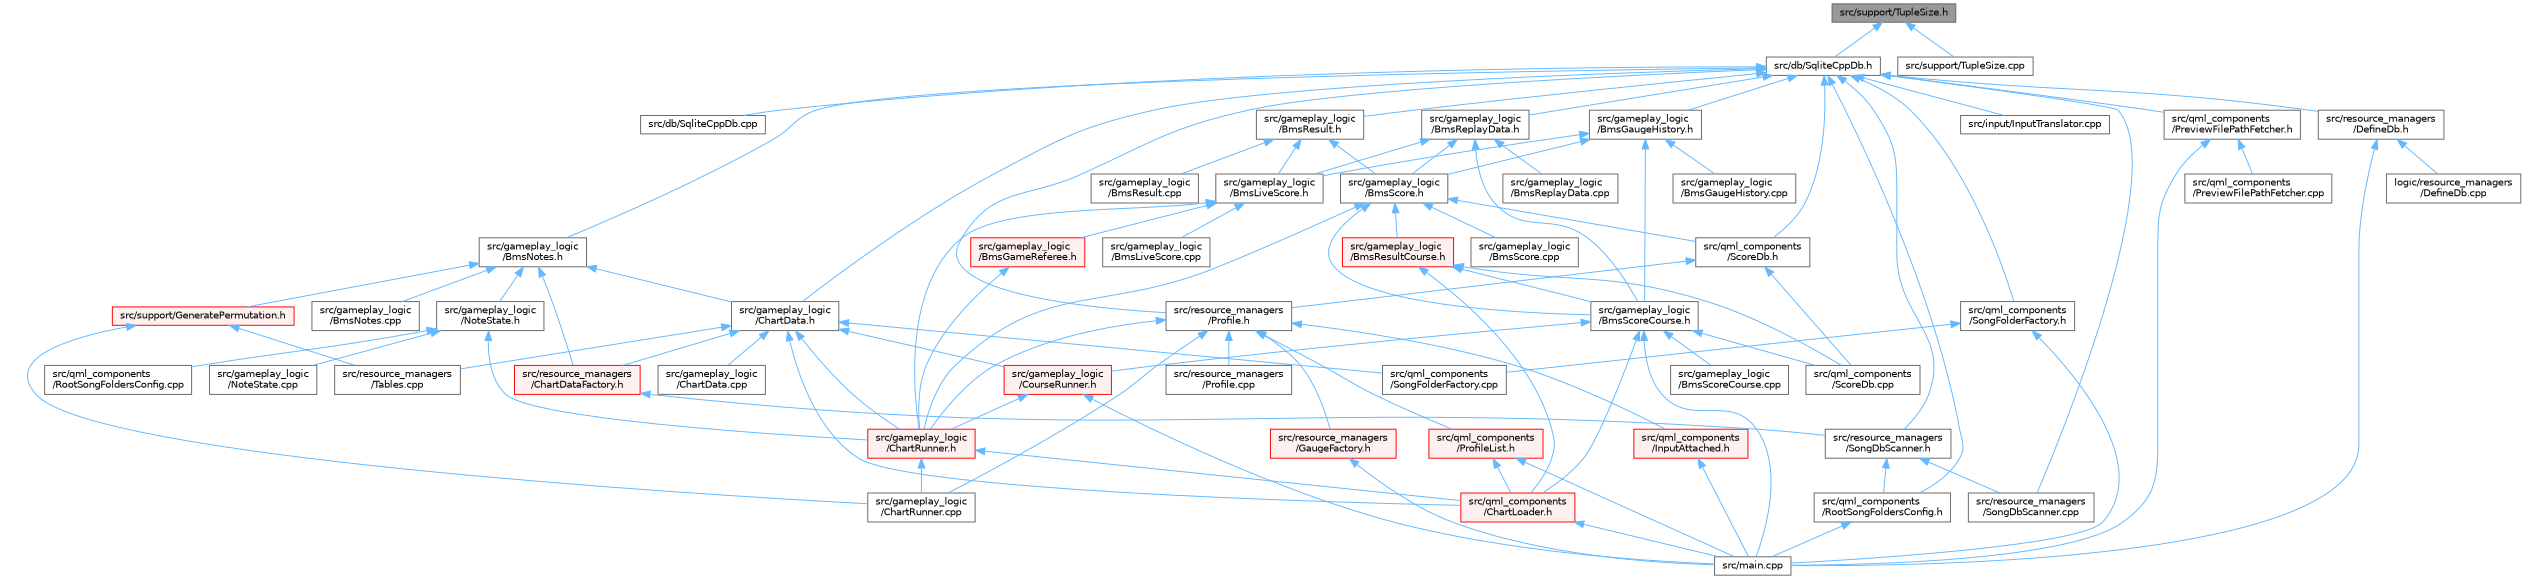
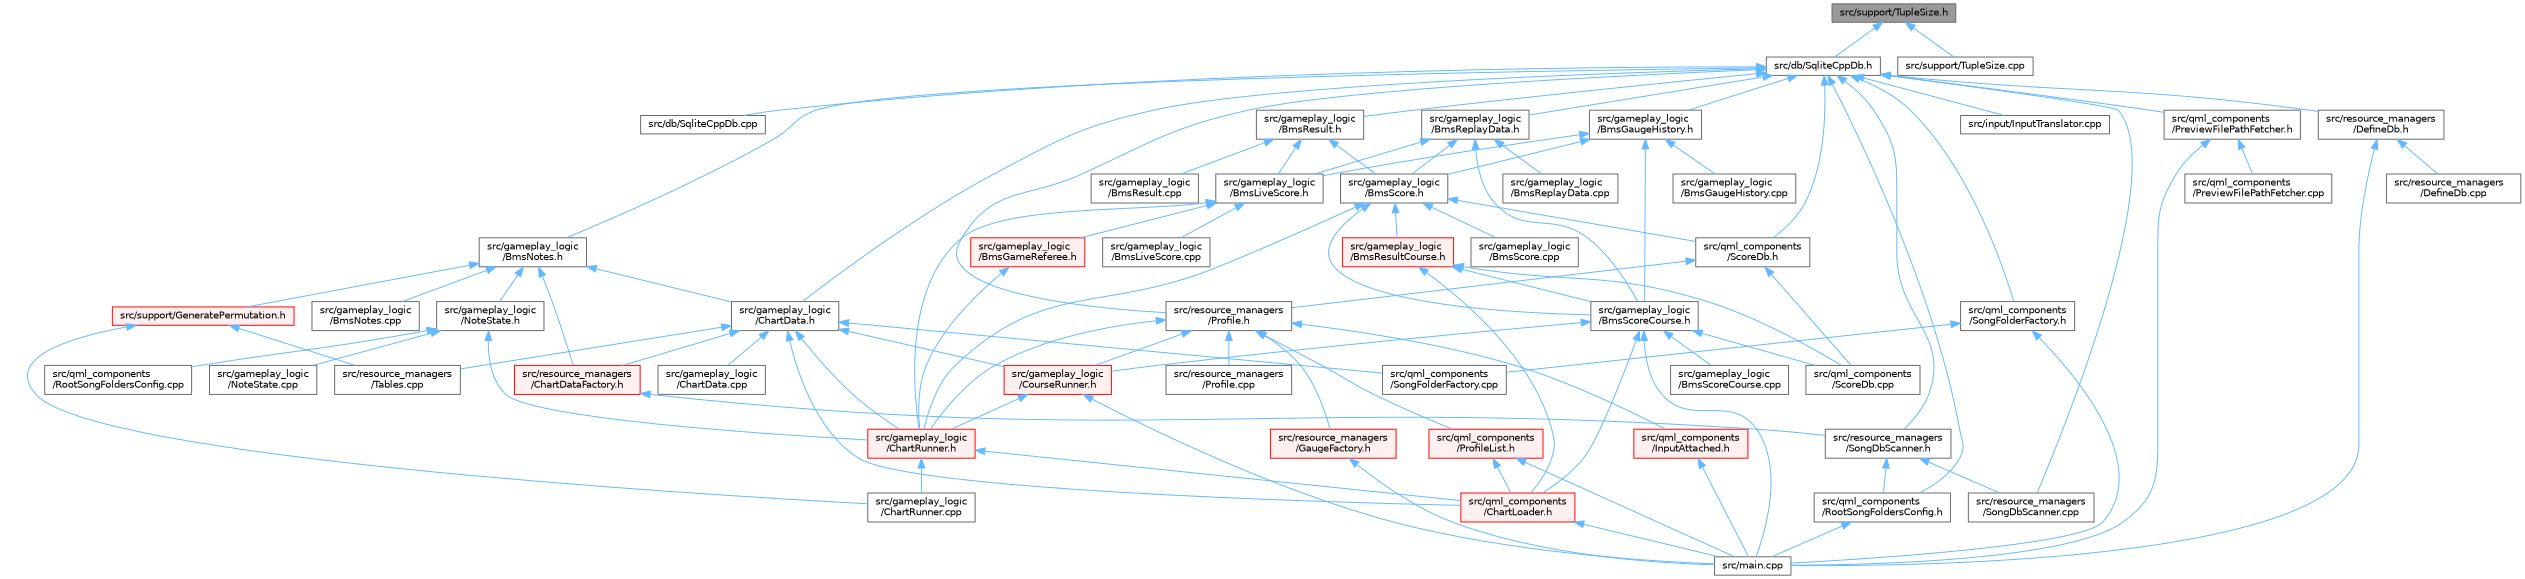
(2454, 188) -> (2454, 188)
(1090, 413) -> (1152, 345)
